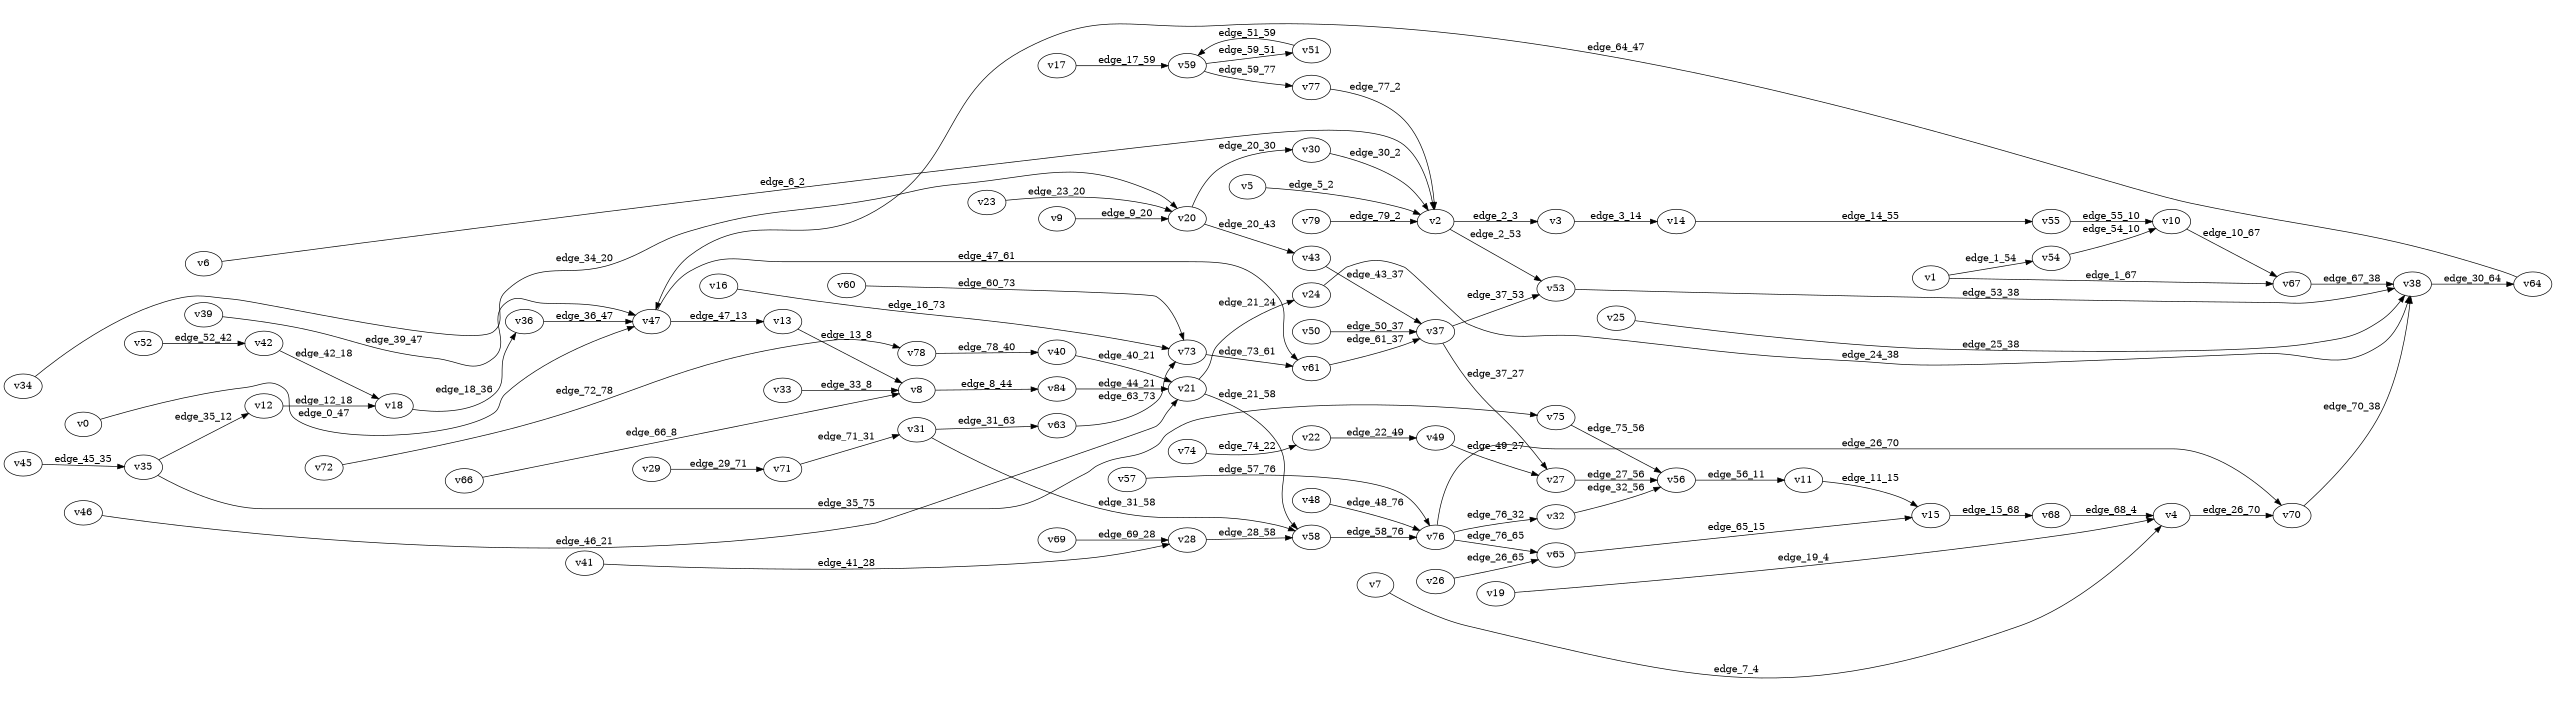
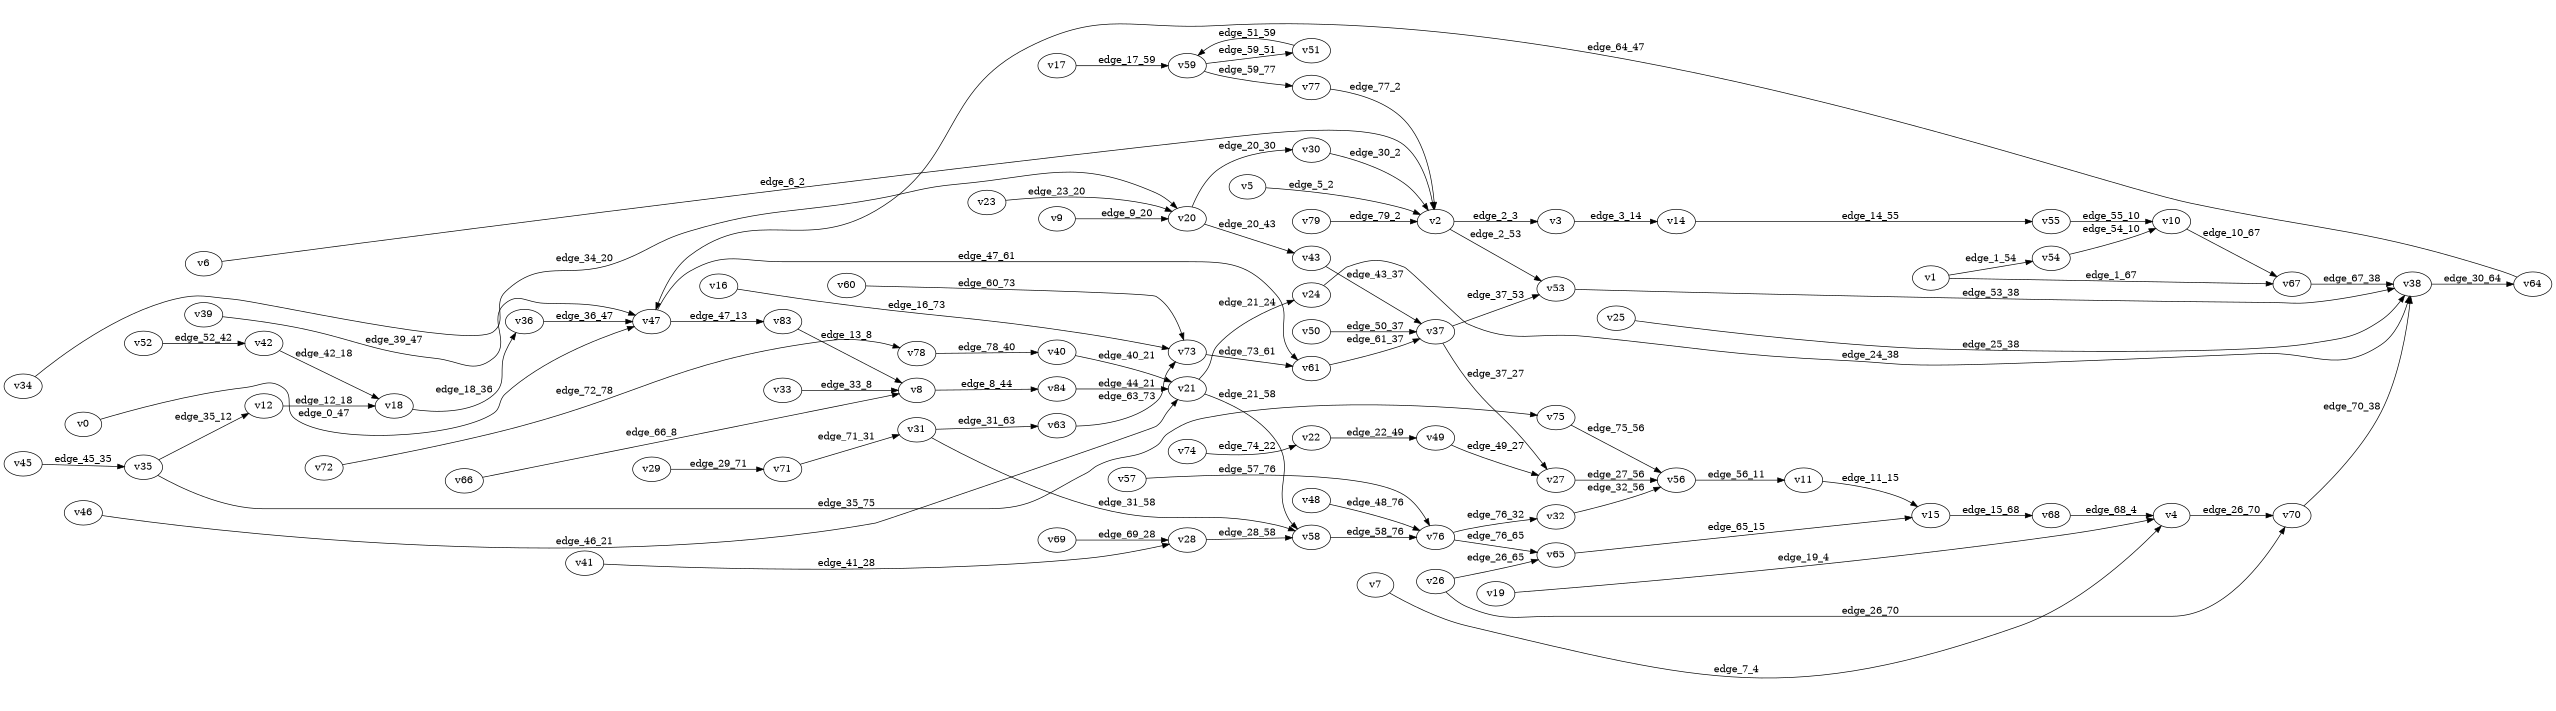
(783, 322) -> (783, 322)
(1840, 449) -> (1877, 616)
